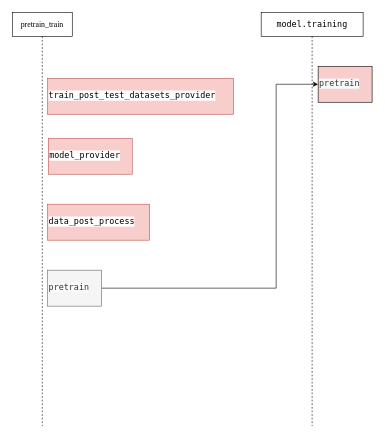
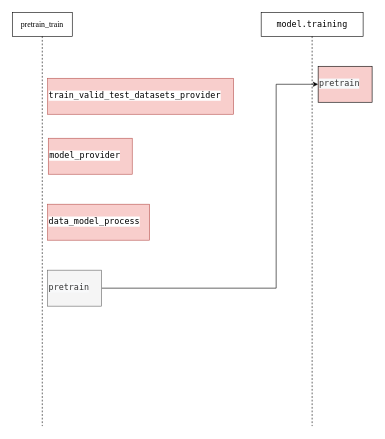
(114, 87) -> (114, 87)
(83, 213) -> (84, 213)
